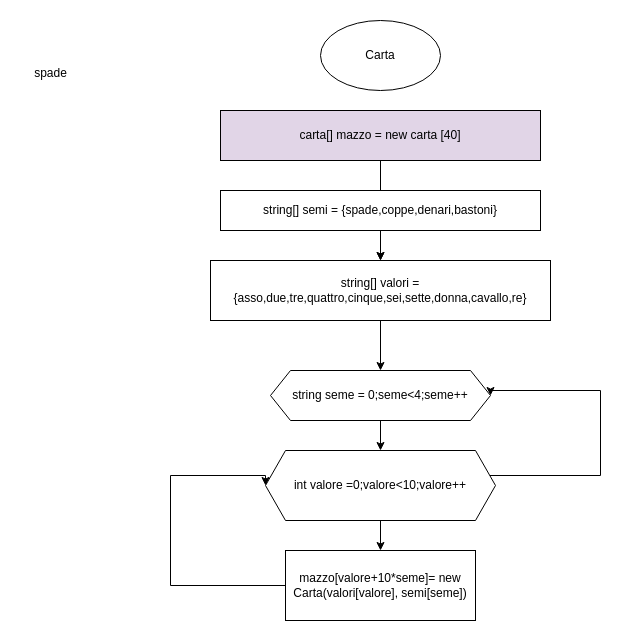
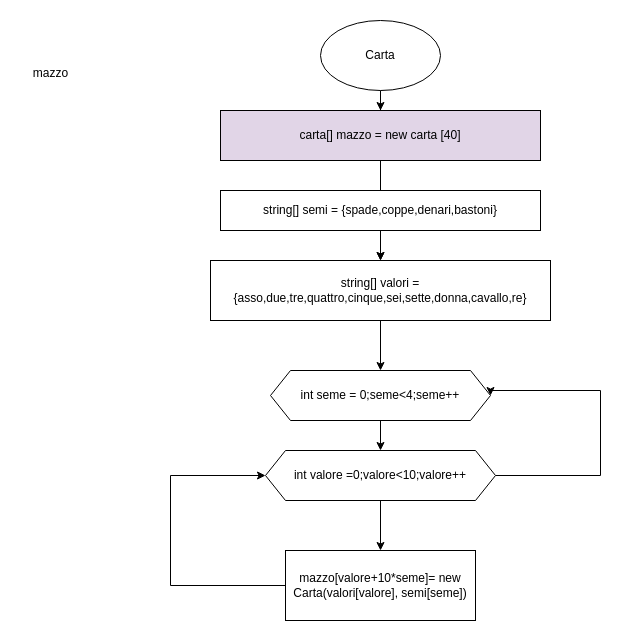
(51, 74) -> (51, 74)
none -> (381, 105)
(381, 396) -> (381, 396)
(381, 486) -> (381, 476)
